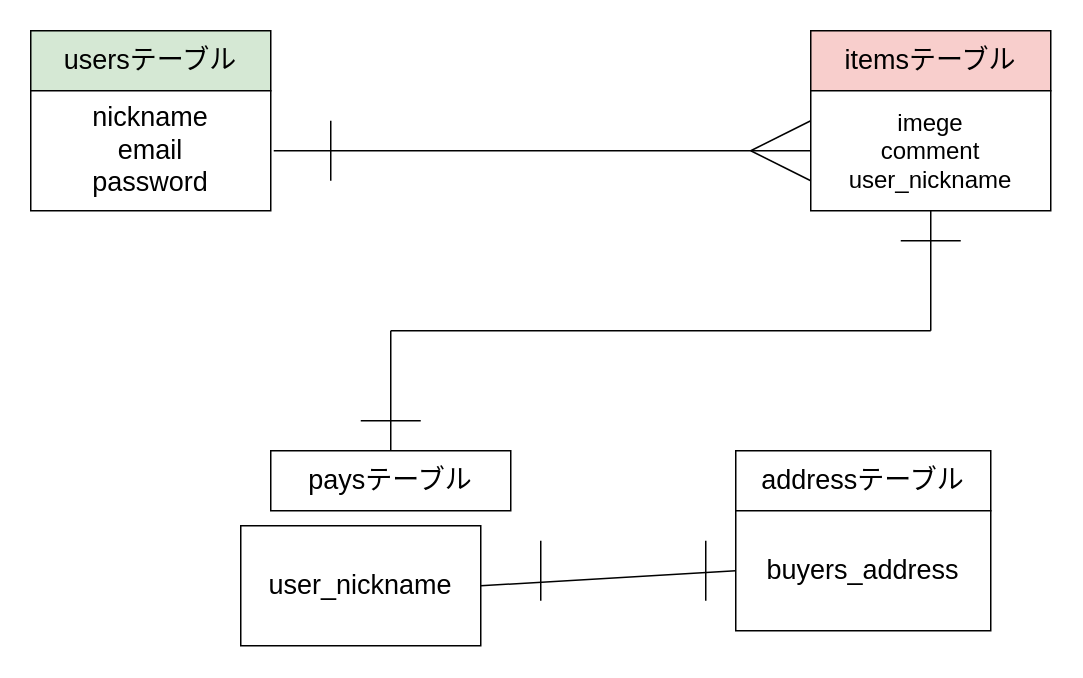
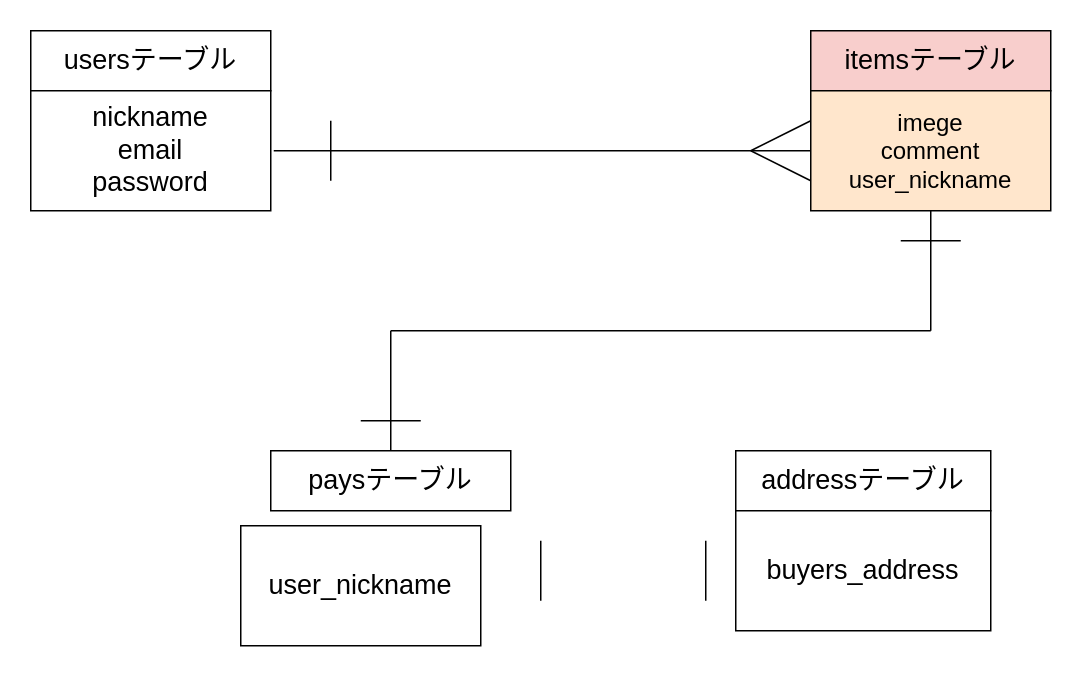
(151, 61) -> (151, 61)
(931, 151) -> (931, 151)
(608, 578) -> none
